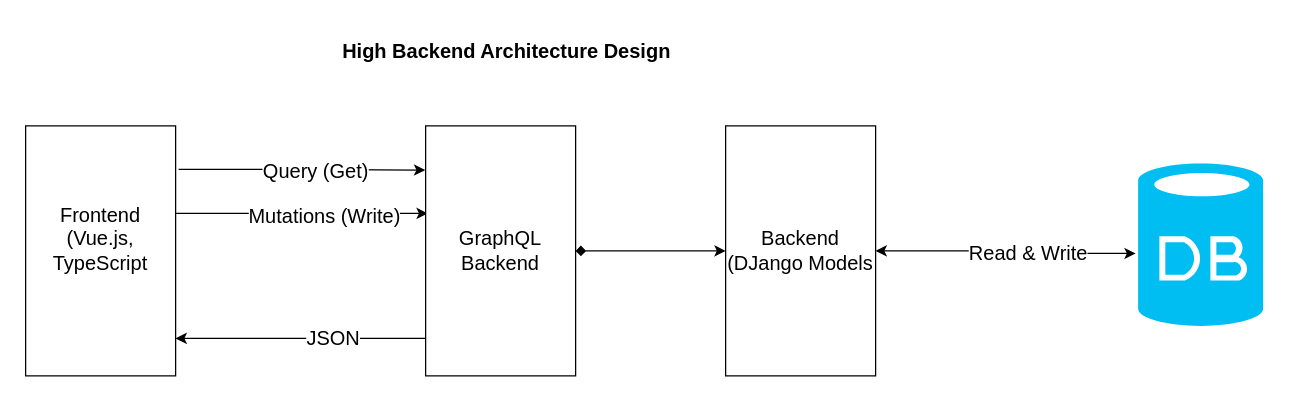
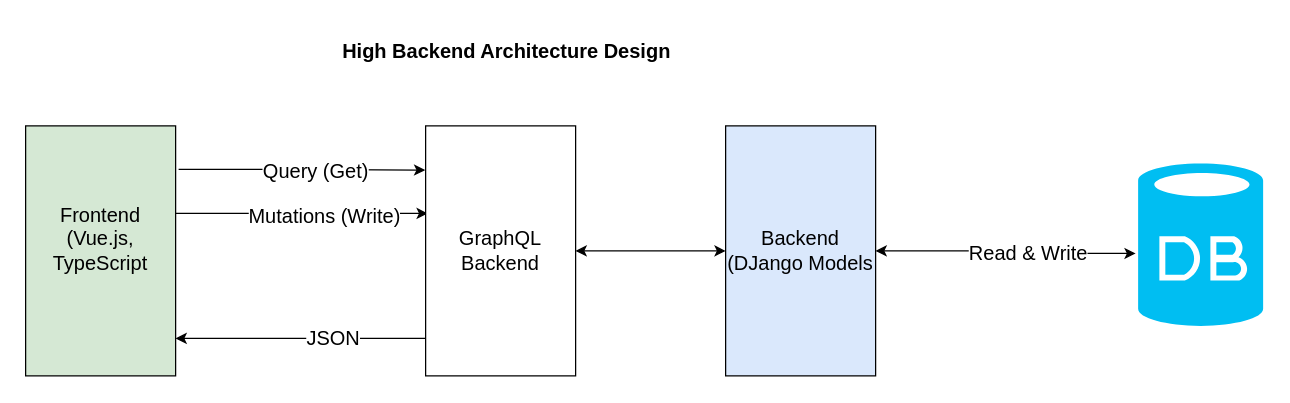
(101, 251) -> (101, 251)
(586, 251) -> (586, 251)
(801, 251) -> (801, 251)
